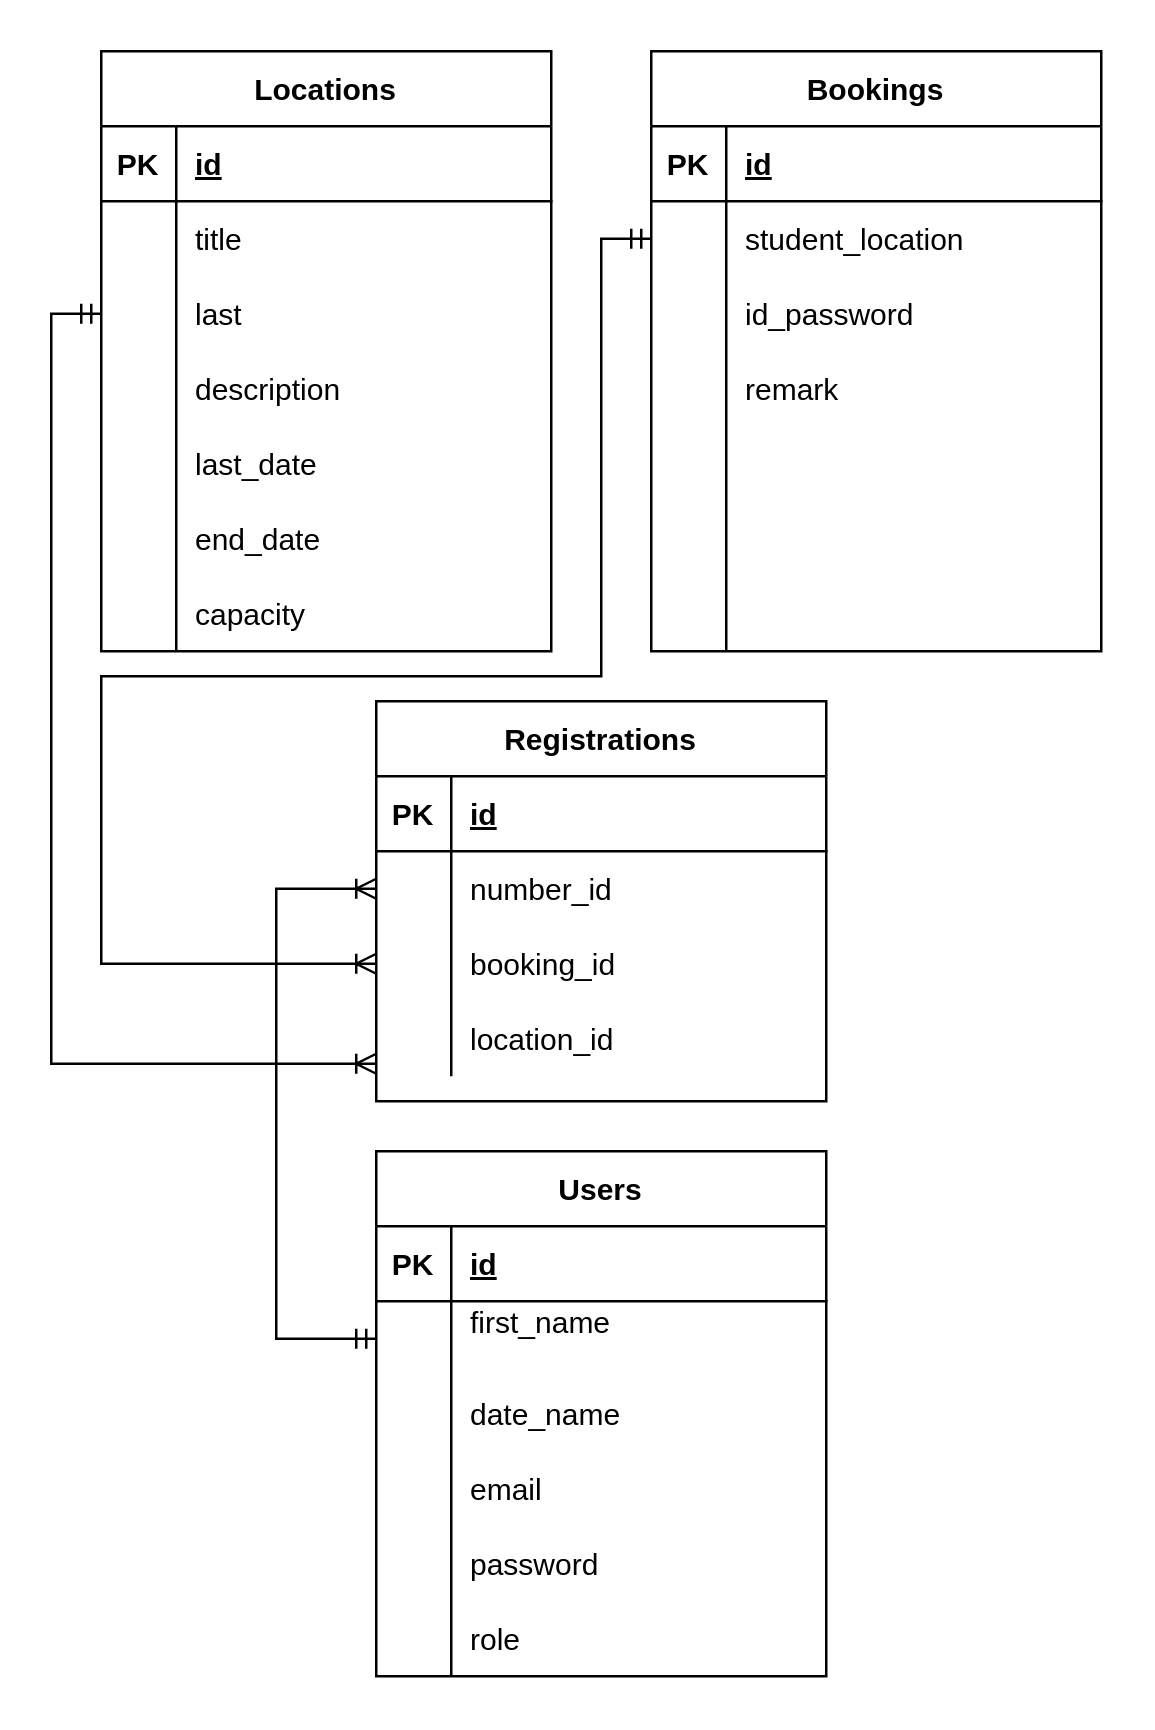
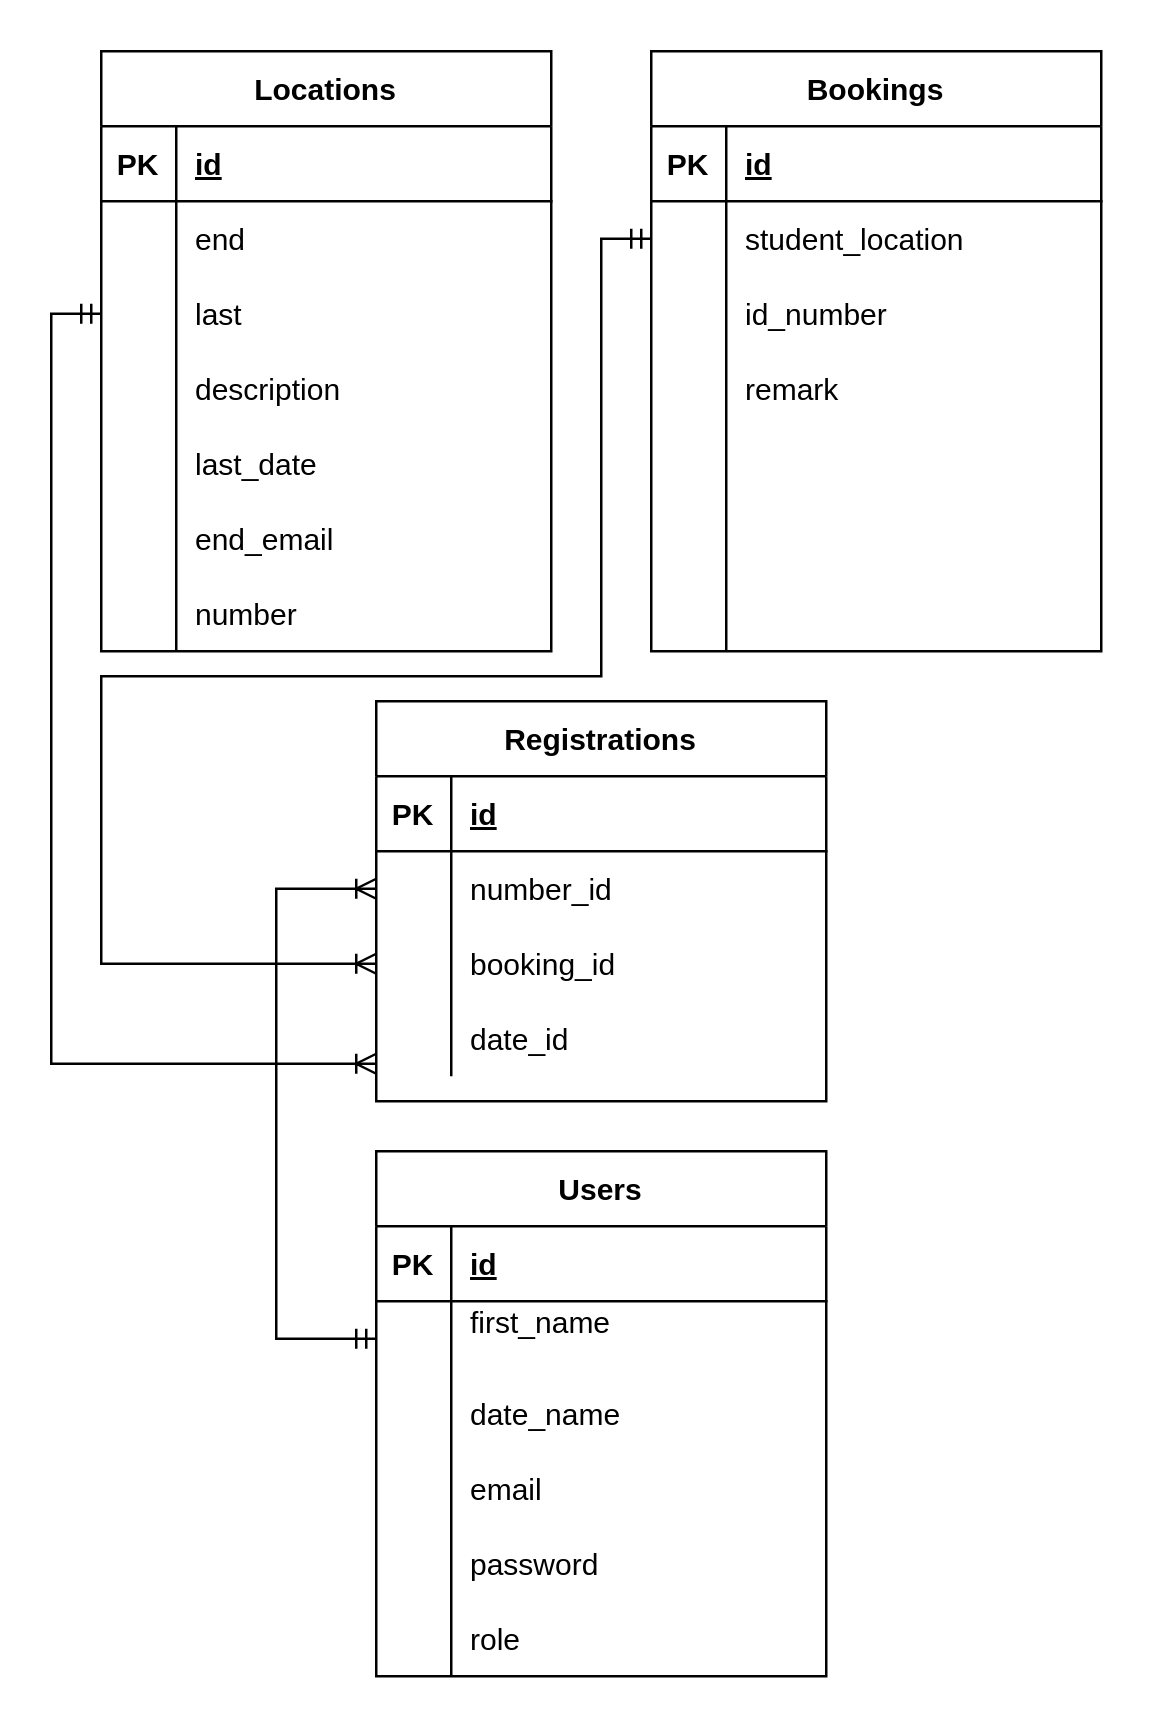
(229, 240) -> (220, 240)
(834, 315) -> (817, 315)
(262, 540) -> (263, 540)
(258, 615) -> (245, 615)
(551, 1040) -> (525, 1040)
